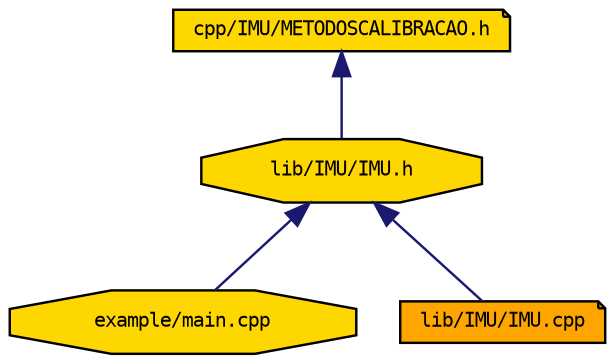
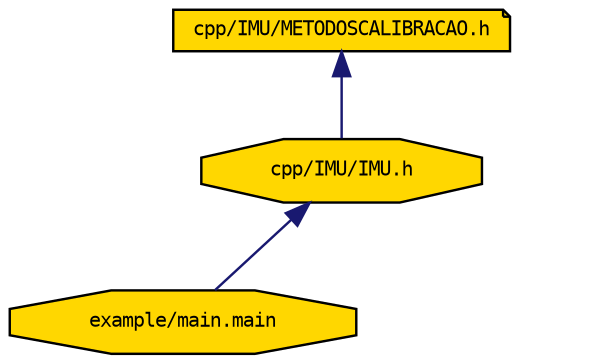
(342, 171) -> (342, 171)
(183, 322) -> (183, 322)
(503, 322) -> none
